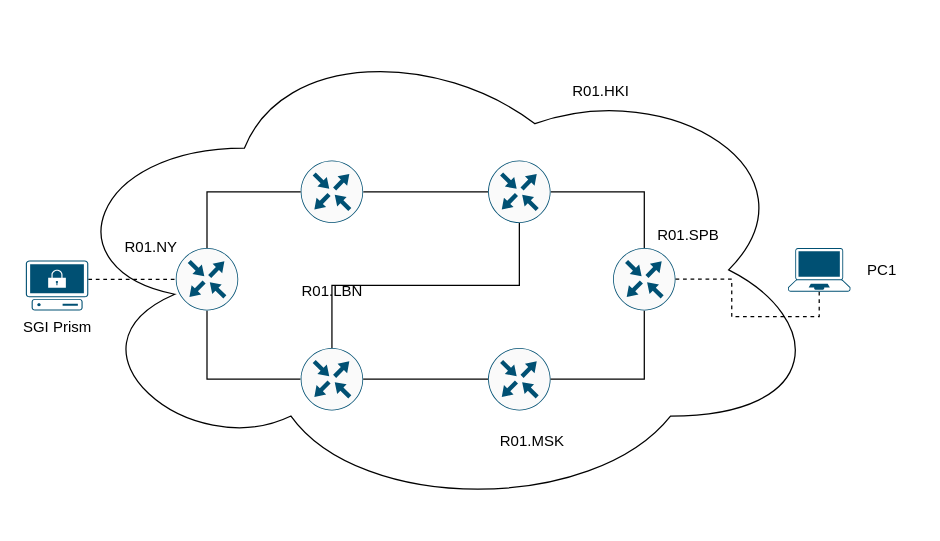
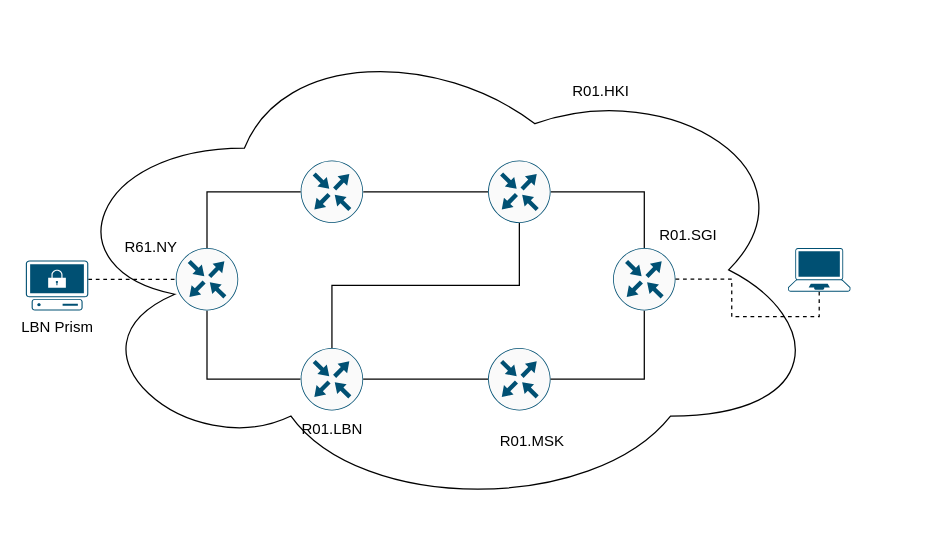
(689, 236) -> (689, 236)
(151, 248) -> (151, 248)
(882, 270) -> none
(332, 292) -> (332, 429)
(58, 328) -> (58, 328)
